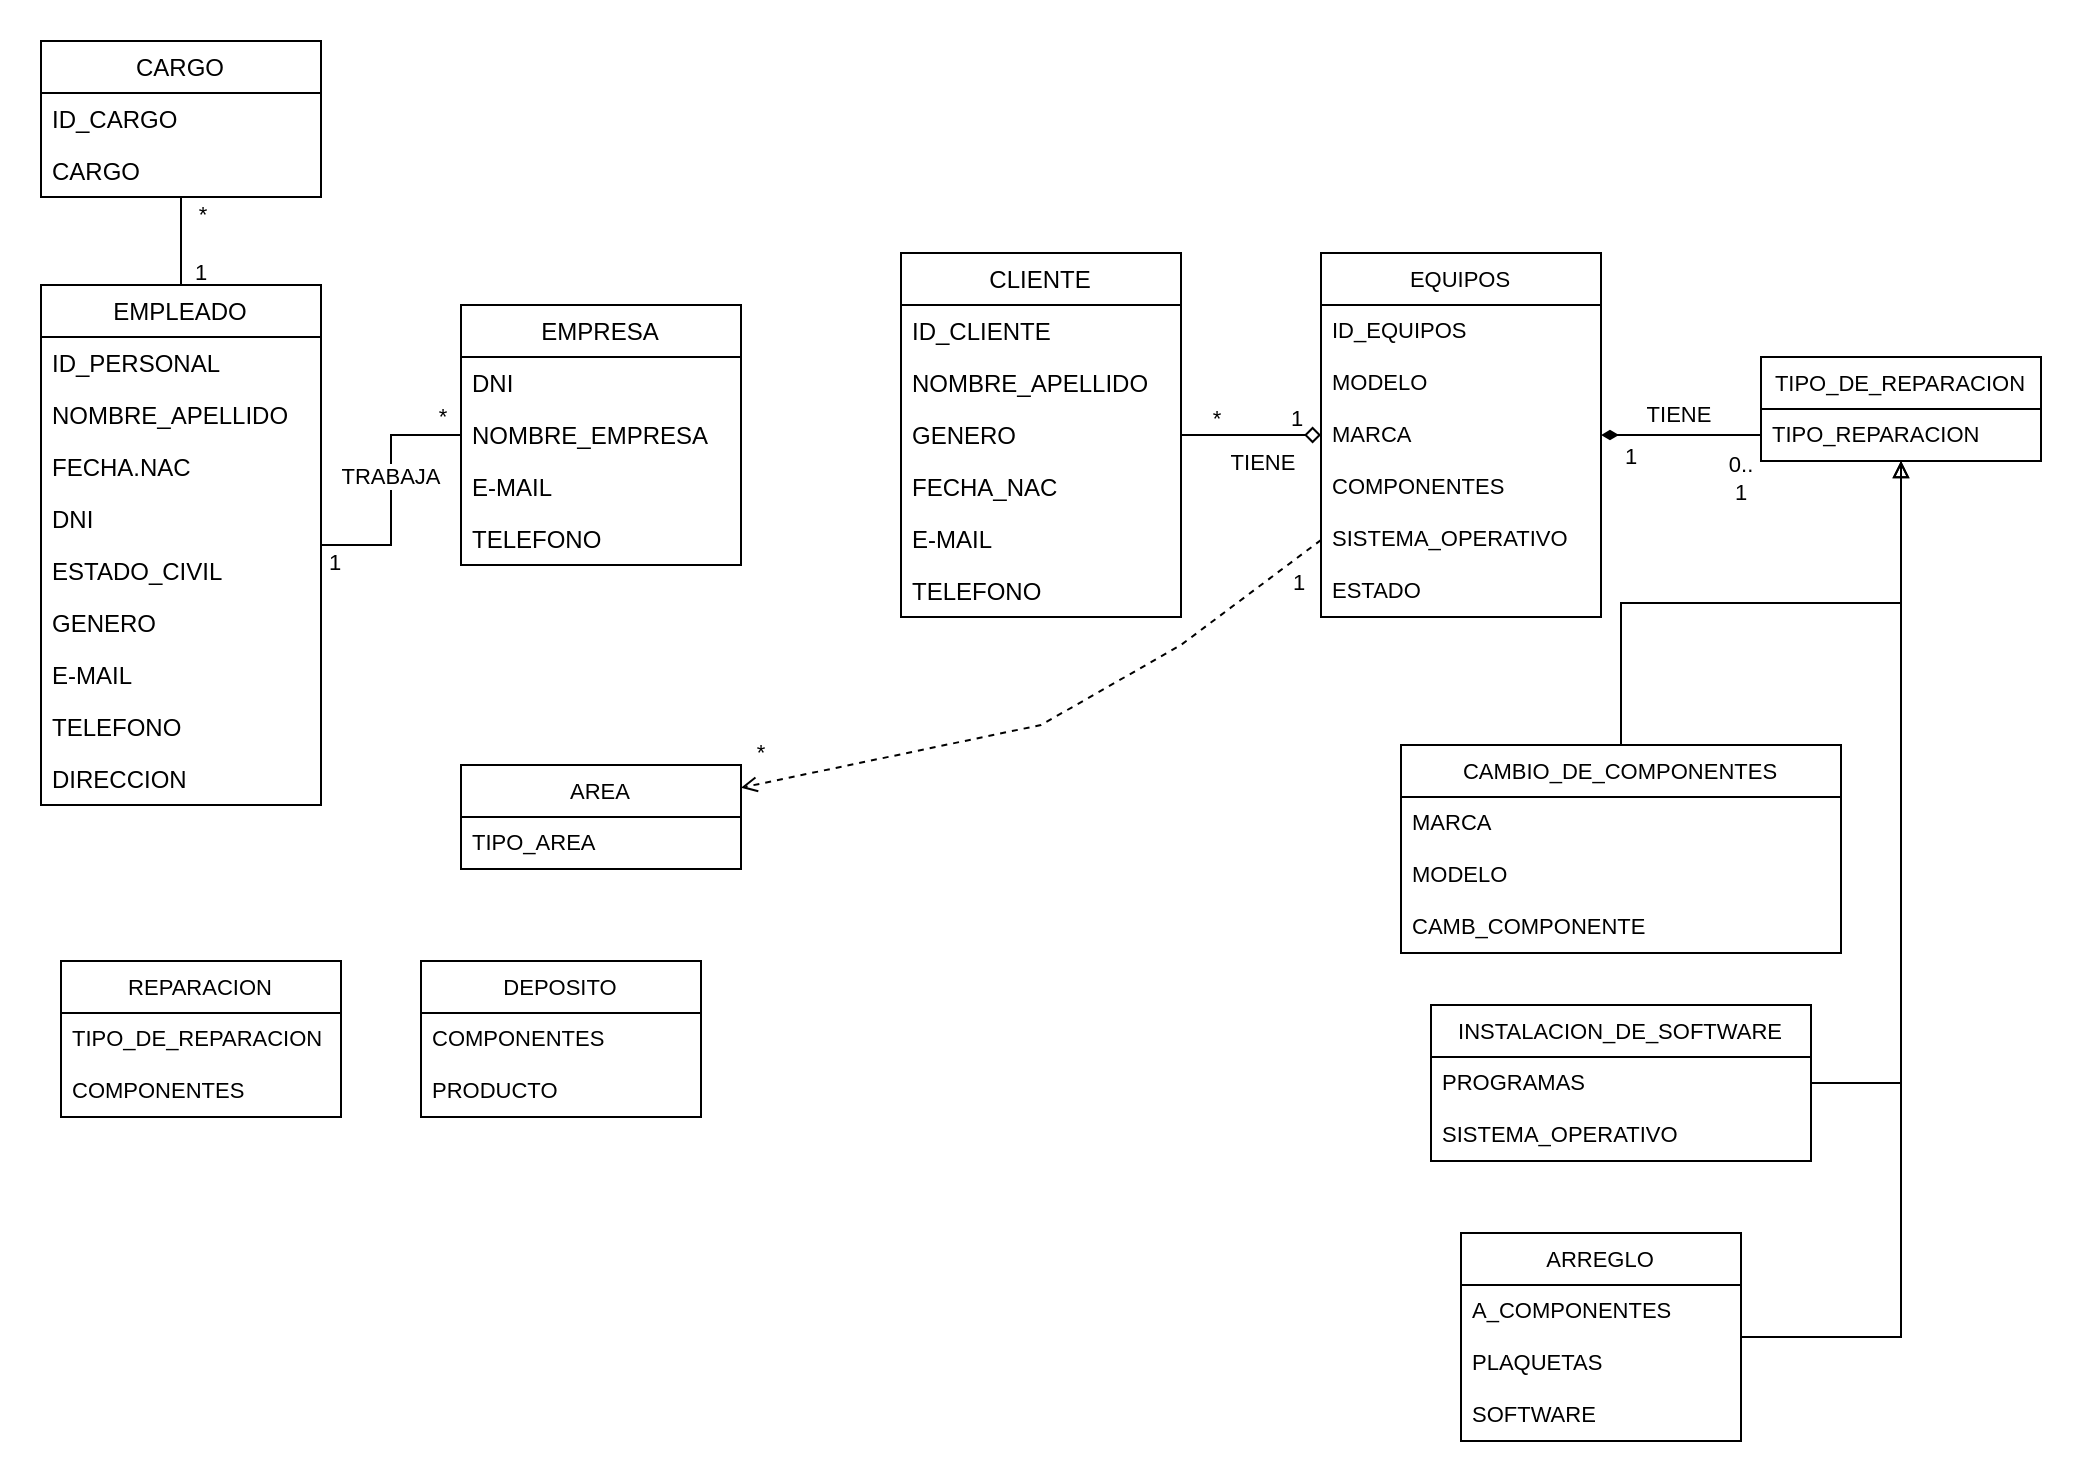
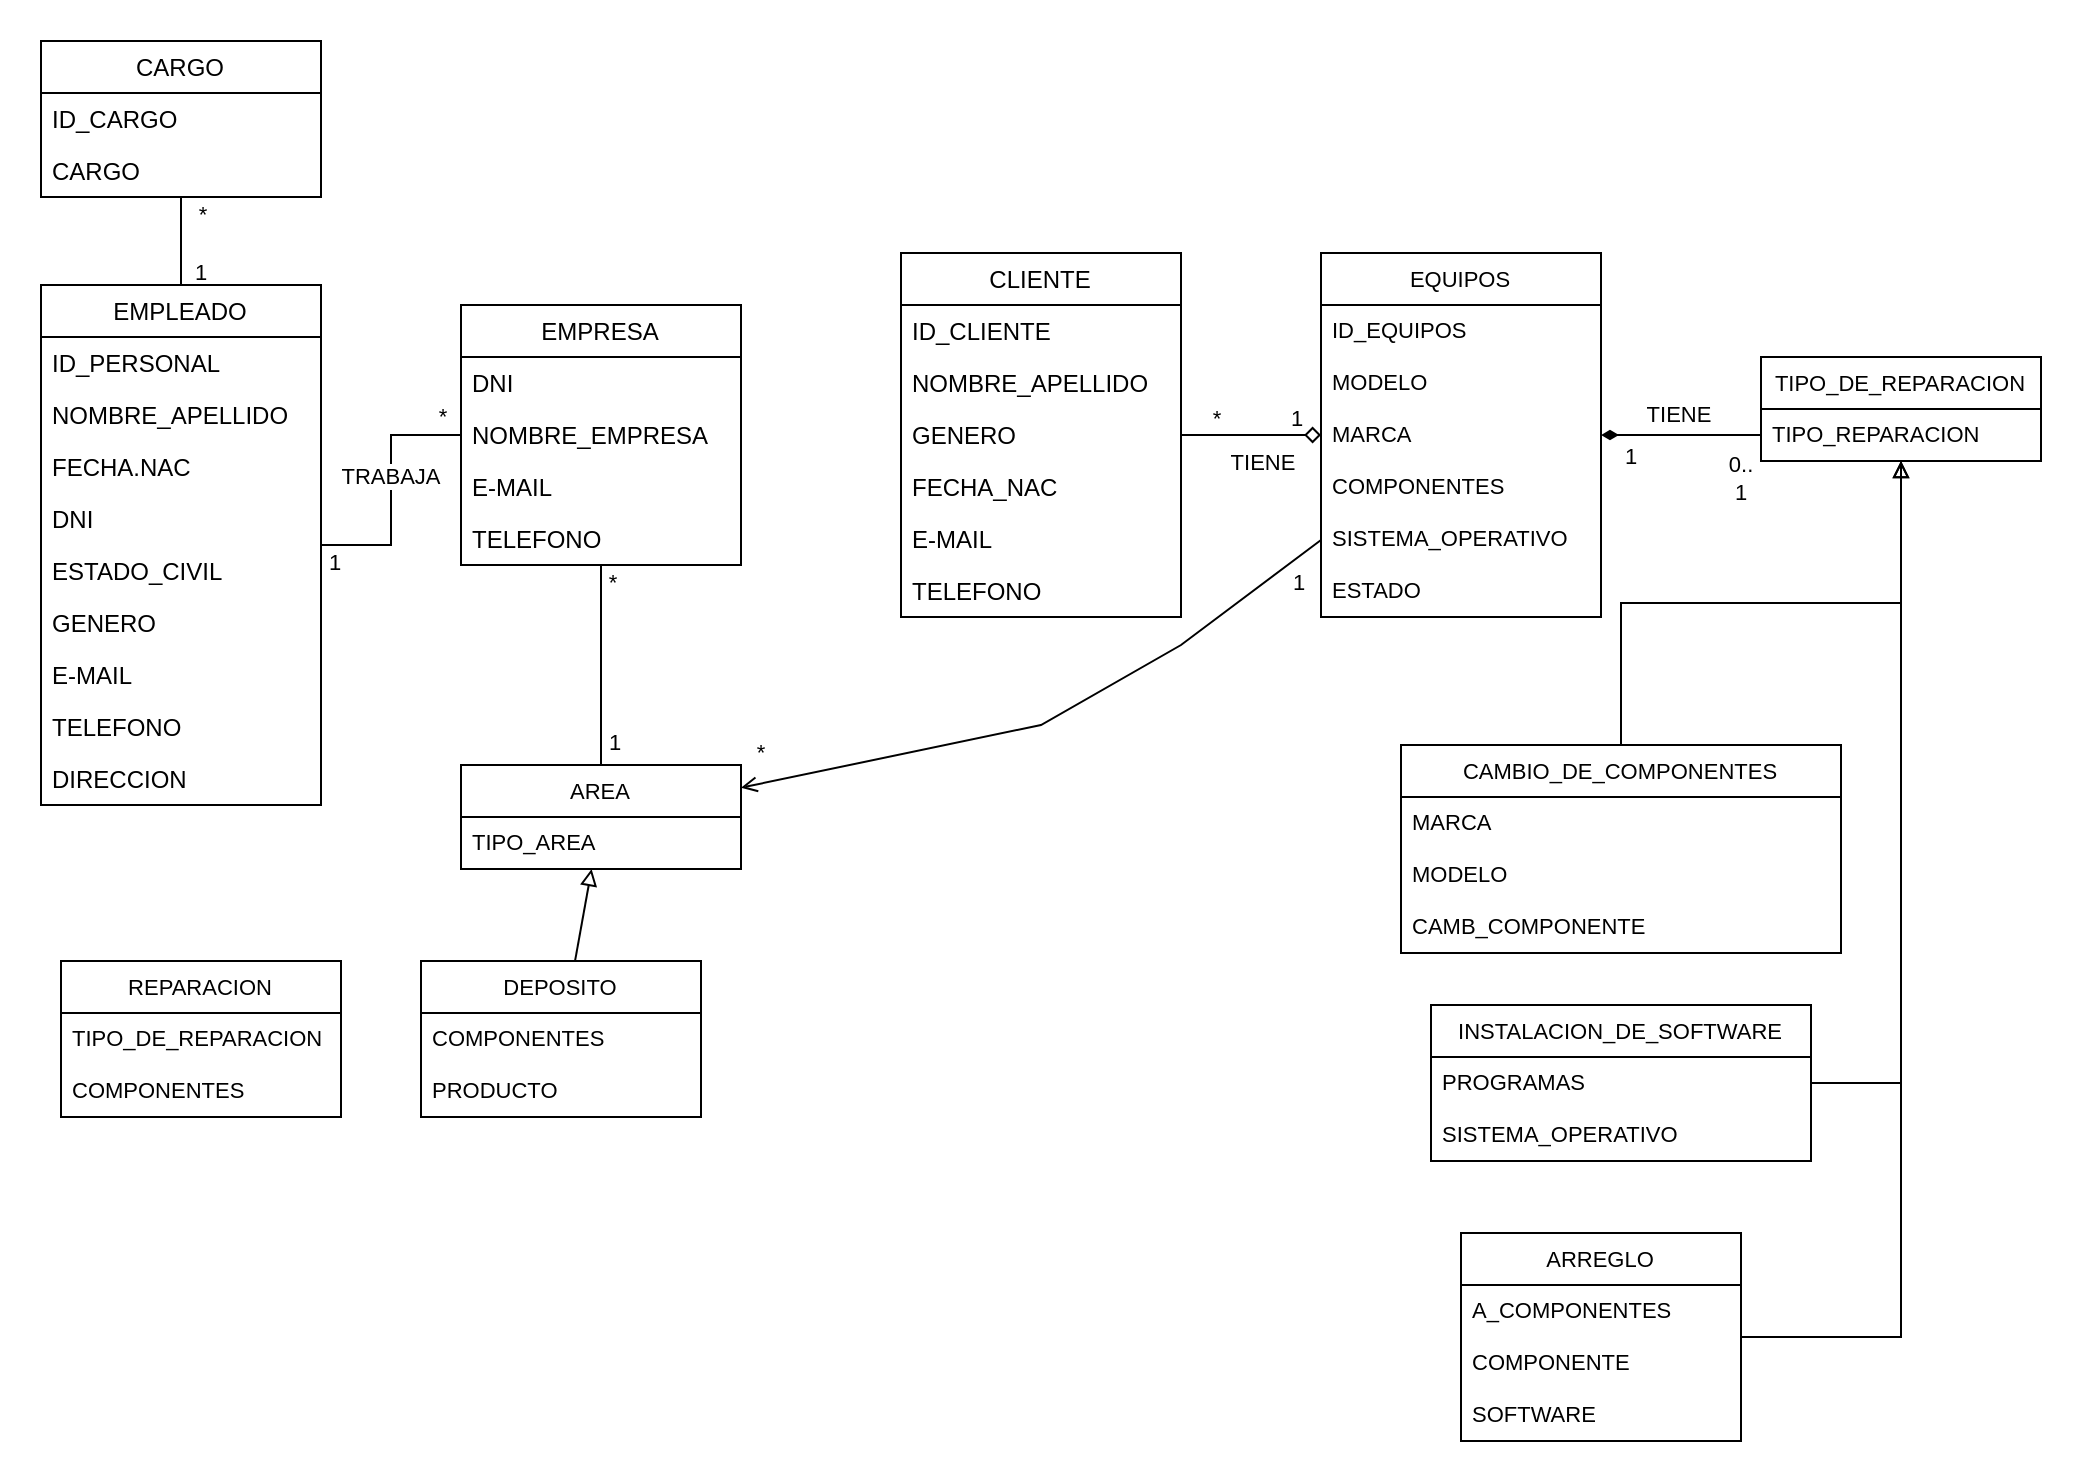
none -> (601, 663)
(1054, 718) -> (1054, 718)
none -> (582, 921)
(1527, 1363) -> (1534, 1363)
